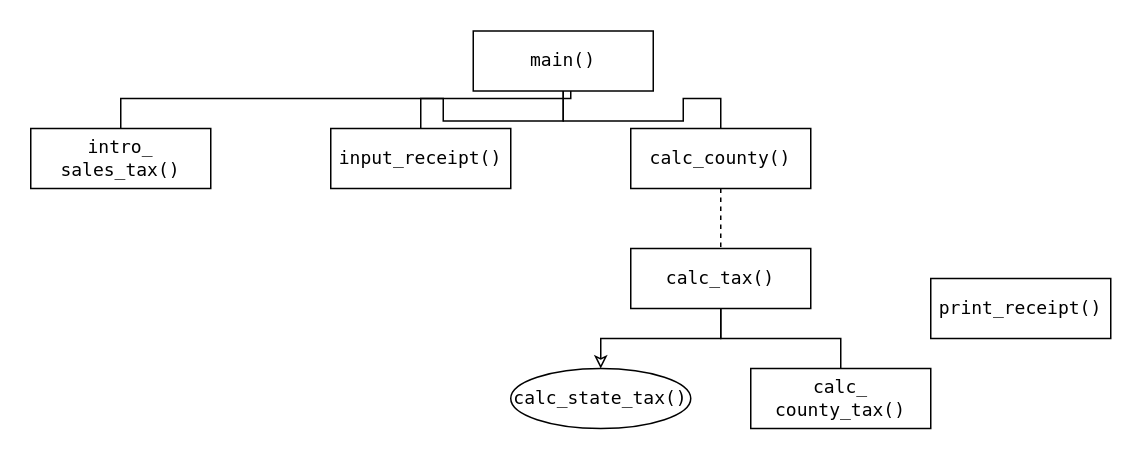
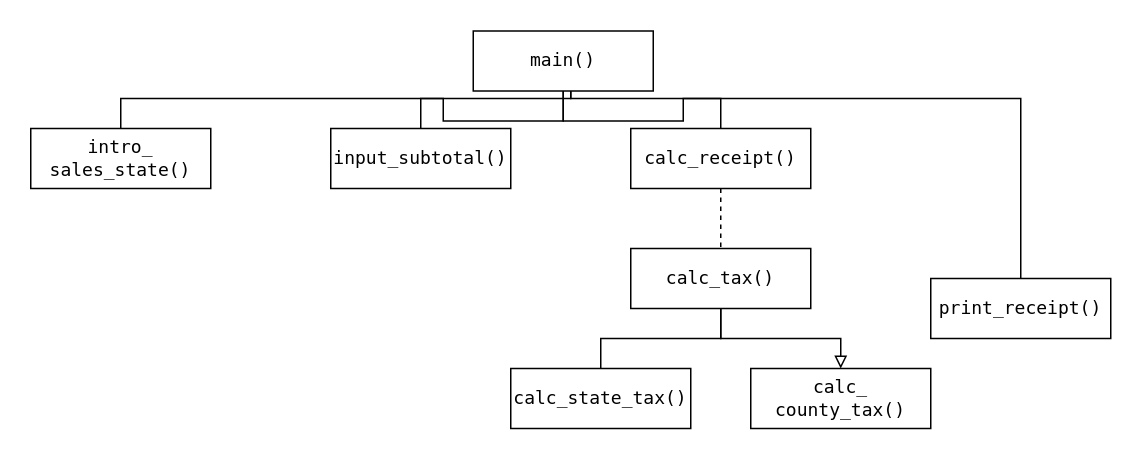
none -> (962, 98)
(121, 158) -> (121, 158)
(421, 158) -> (421, 158)
(721, 158) -> (721, 158)
(601, 357) -> (601, 361)
(841, 360) -> (841, 354)
(601, 398) -> (601, 398)
